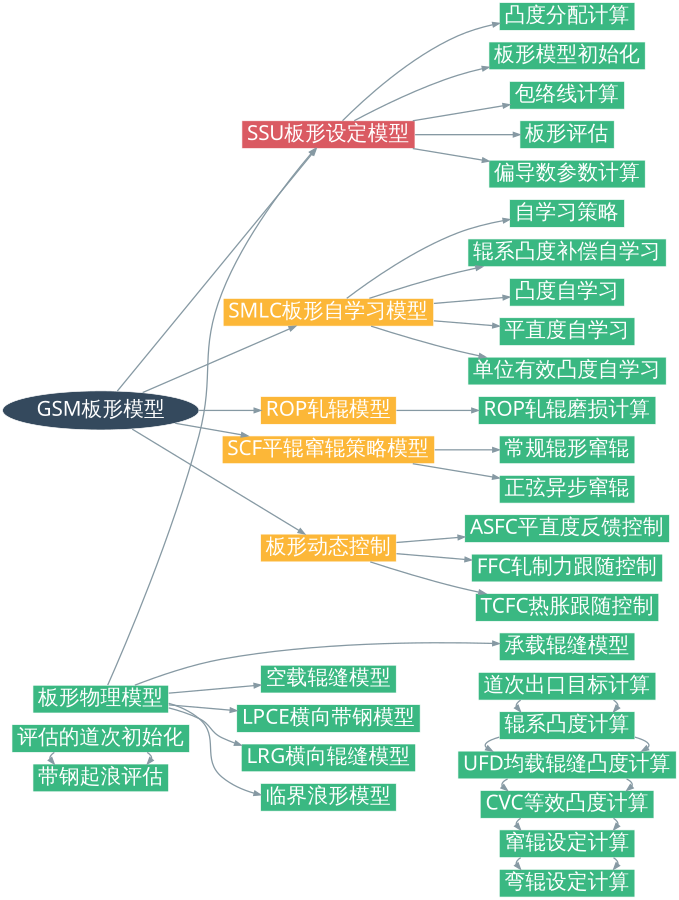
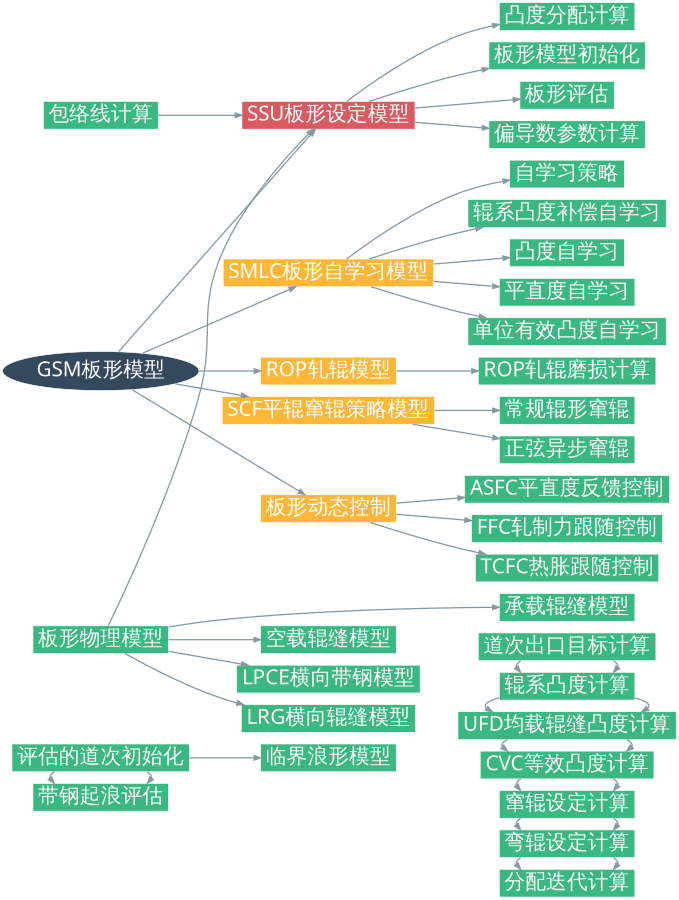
(458, 113) -> (197, 115)
(211, 749) -> (222, 758)
none -> (567, 883)
